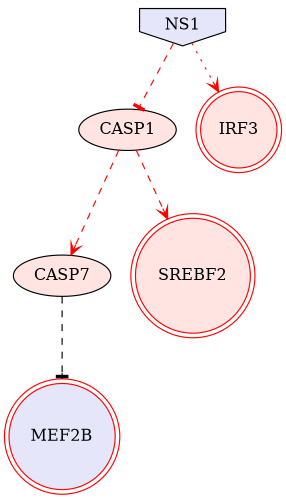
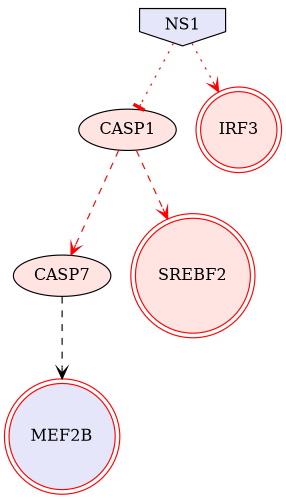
(157, 74) -> (157, 74)
(62, 335) -> (62, 332)
